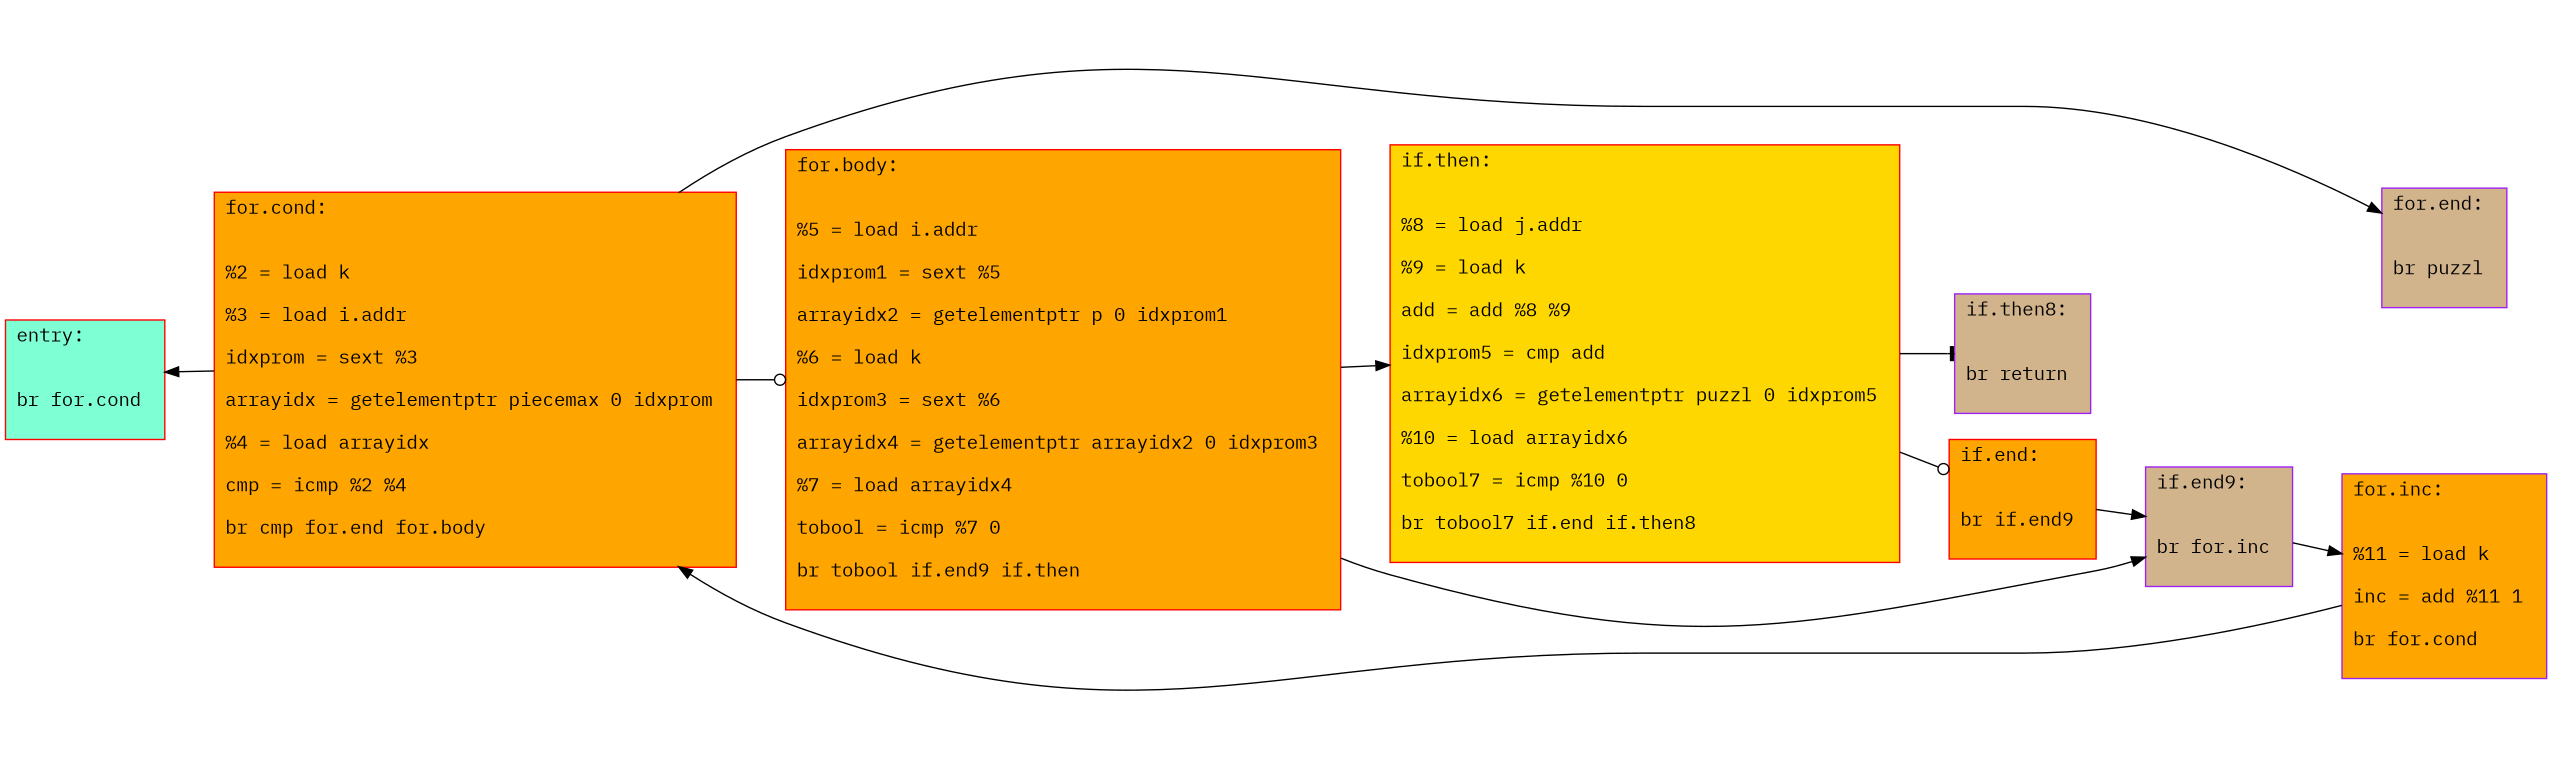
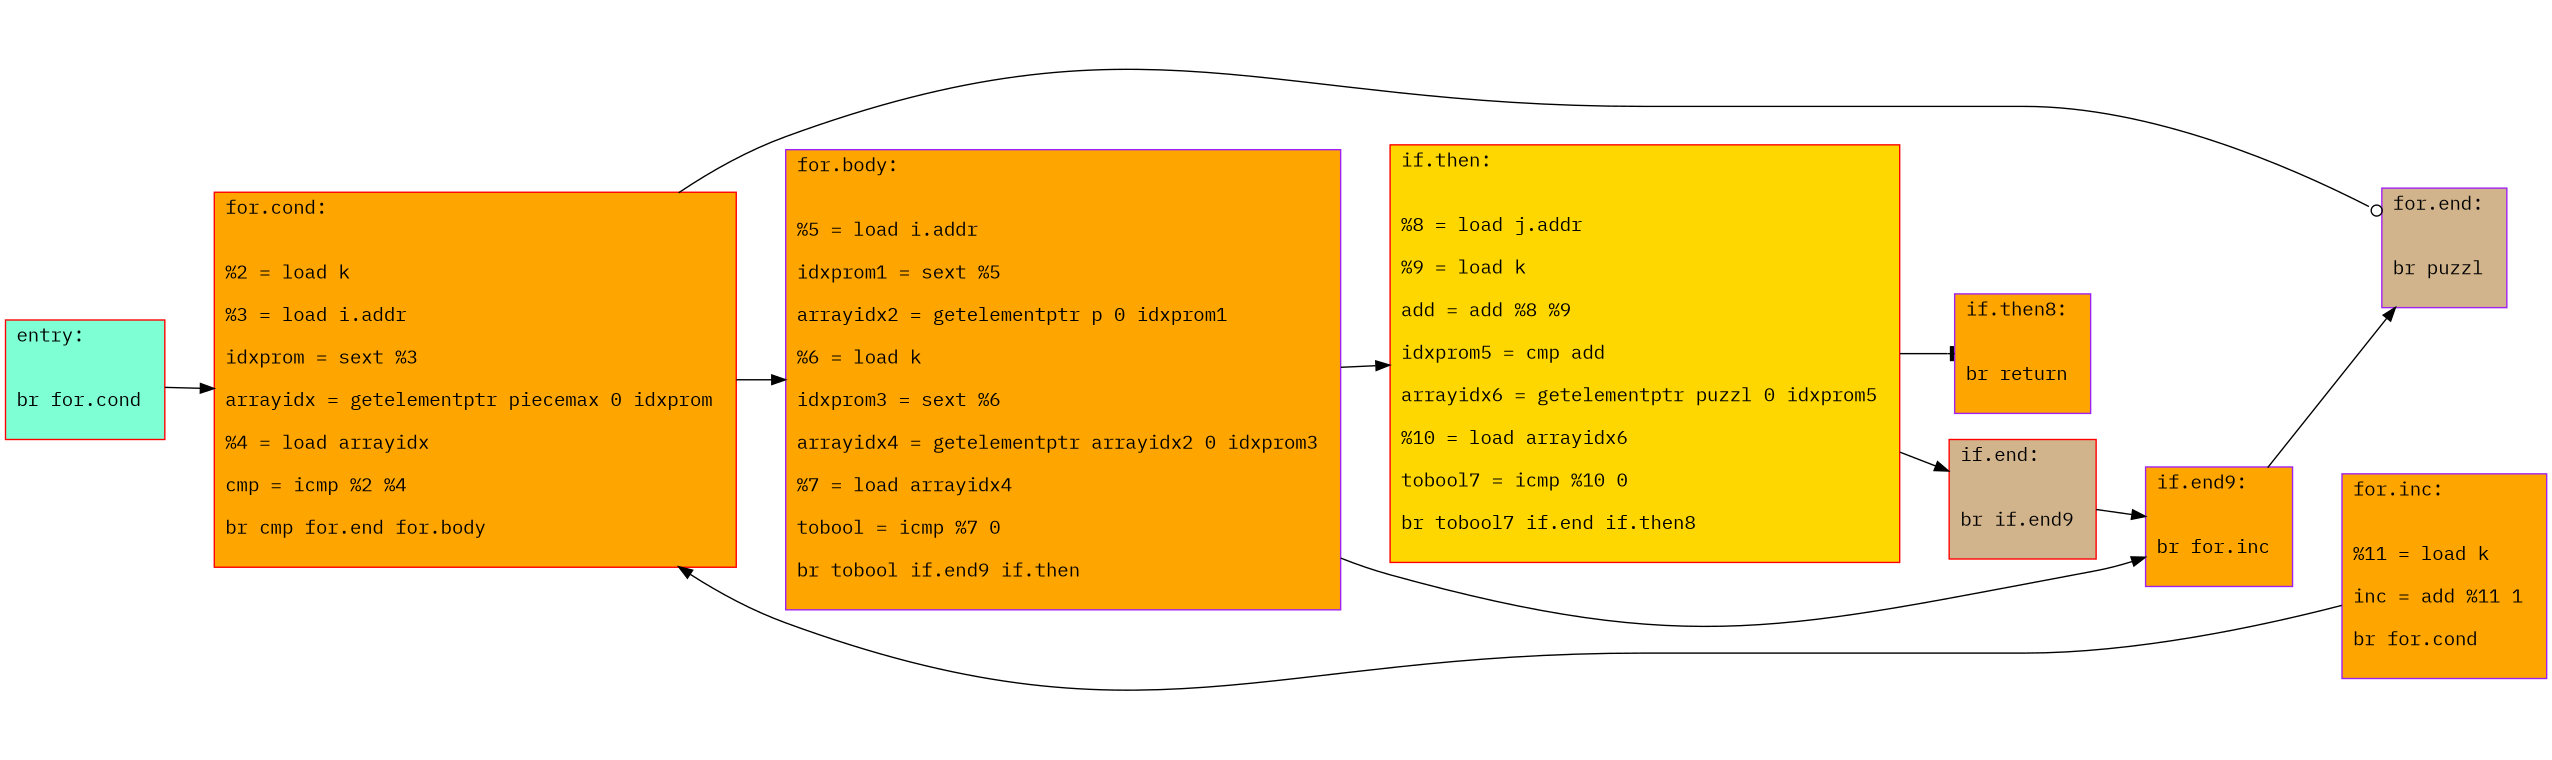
(1520, 103) -> (1520, 103)
(2023, 354) -> (2023, 354)
(196, 371) -> (182, 388)
(755, 380) -> (755, 380)
(1063, 380) -> (1063, 380)
(1919, 460) -> (1919, 460)
(2023, 499) -> (2023, 499)
(2219, 527) -> (2219, 527)
(2310, 547) -> (2327, 393)
